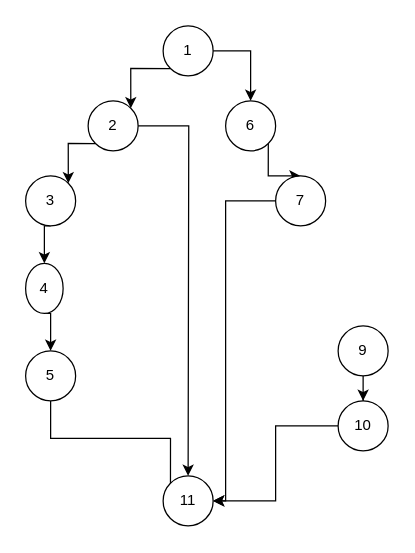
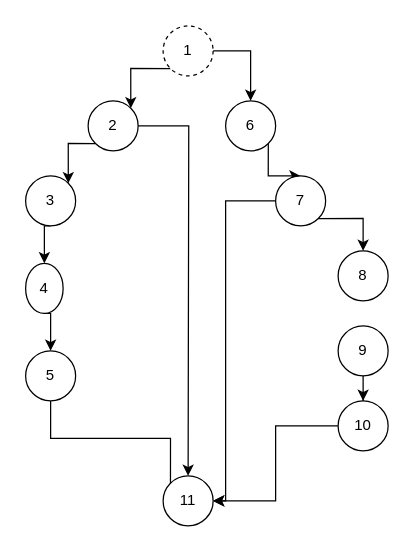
(188, 51) -> (188, 51)
none -> (353, 218)
none -> (363, 276)
